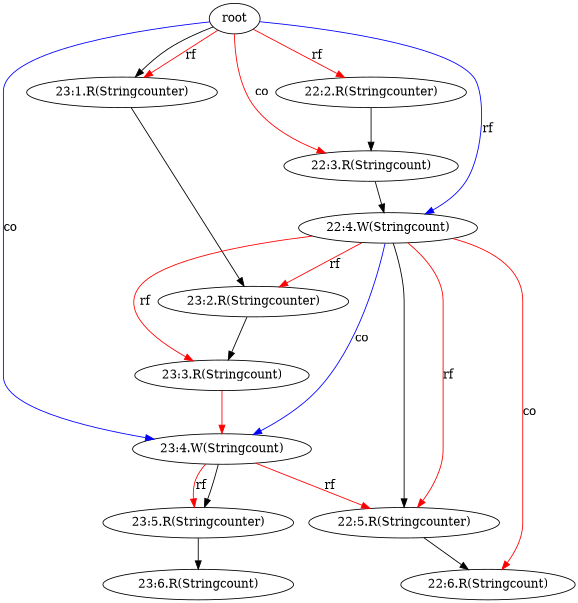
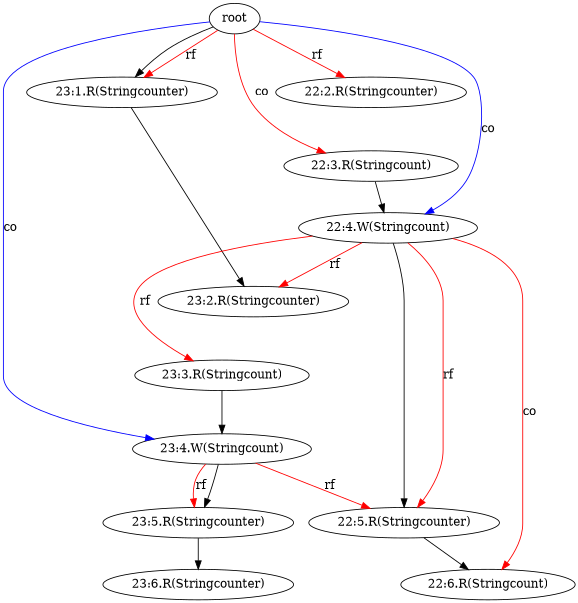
(371, 125) -> none
(488, 129) -> (488, 129)
(239, 335) -> none
(345, 352) -> none
(222, 408) -> (222, 408)
(198, 585) -> (198, 585)
